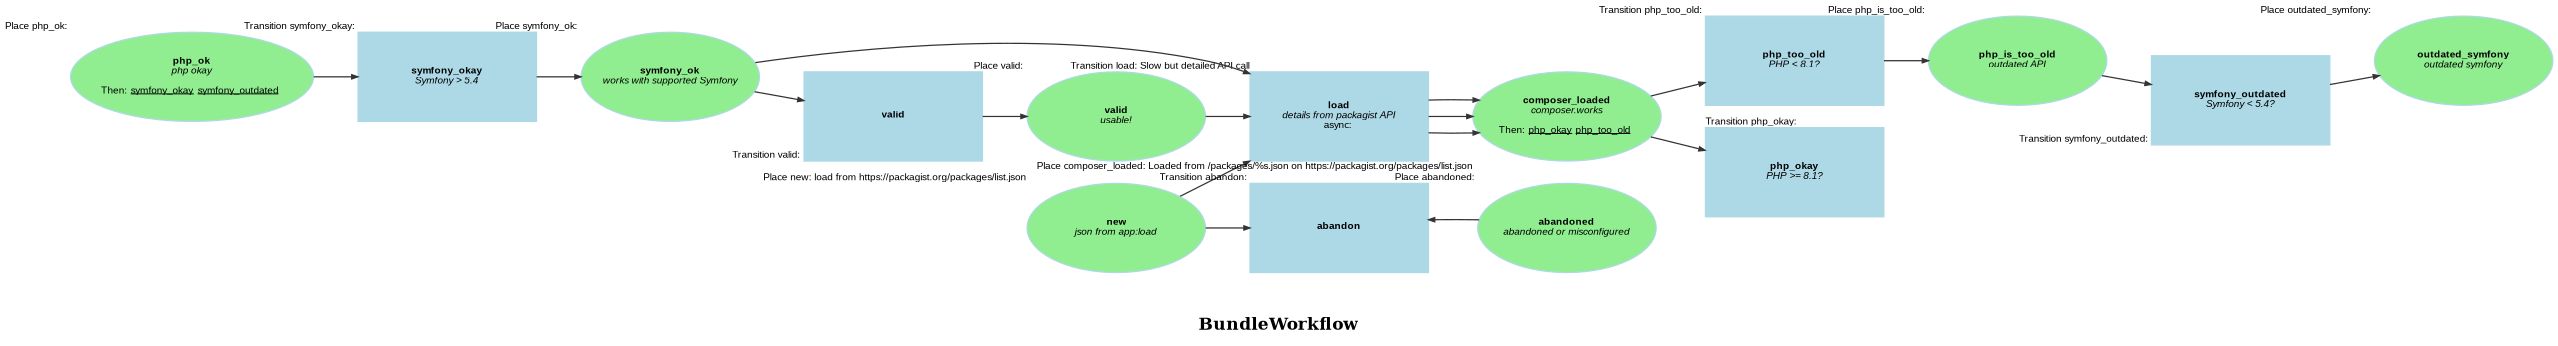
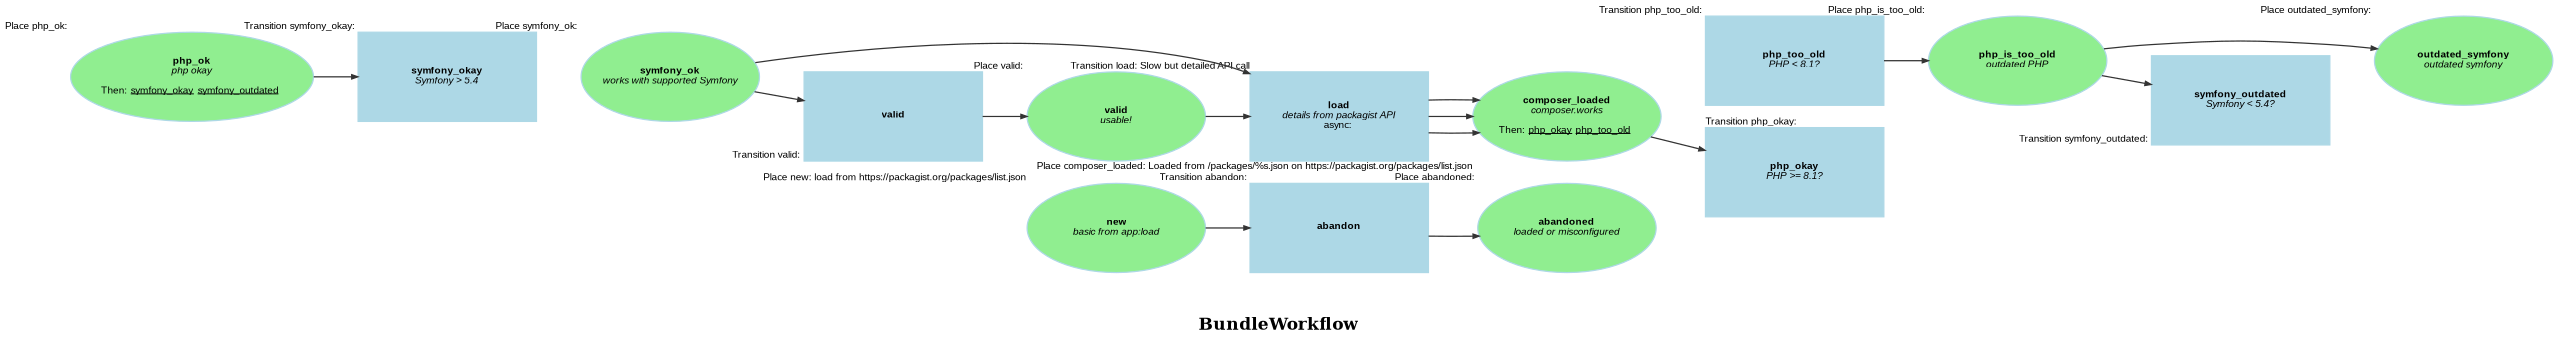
(2018, 64) -> (2018, 64)
(556, 77) -> none
(2351, 81) -> (2237, 41)
(1675, 90) -> none
(1212, 180) -> none
(1457, 220) -> (1451, 236)
(1116, 232) -> (1116, 232)
(1567, 232) -> (1567, 232)
